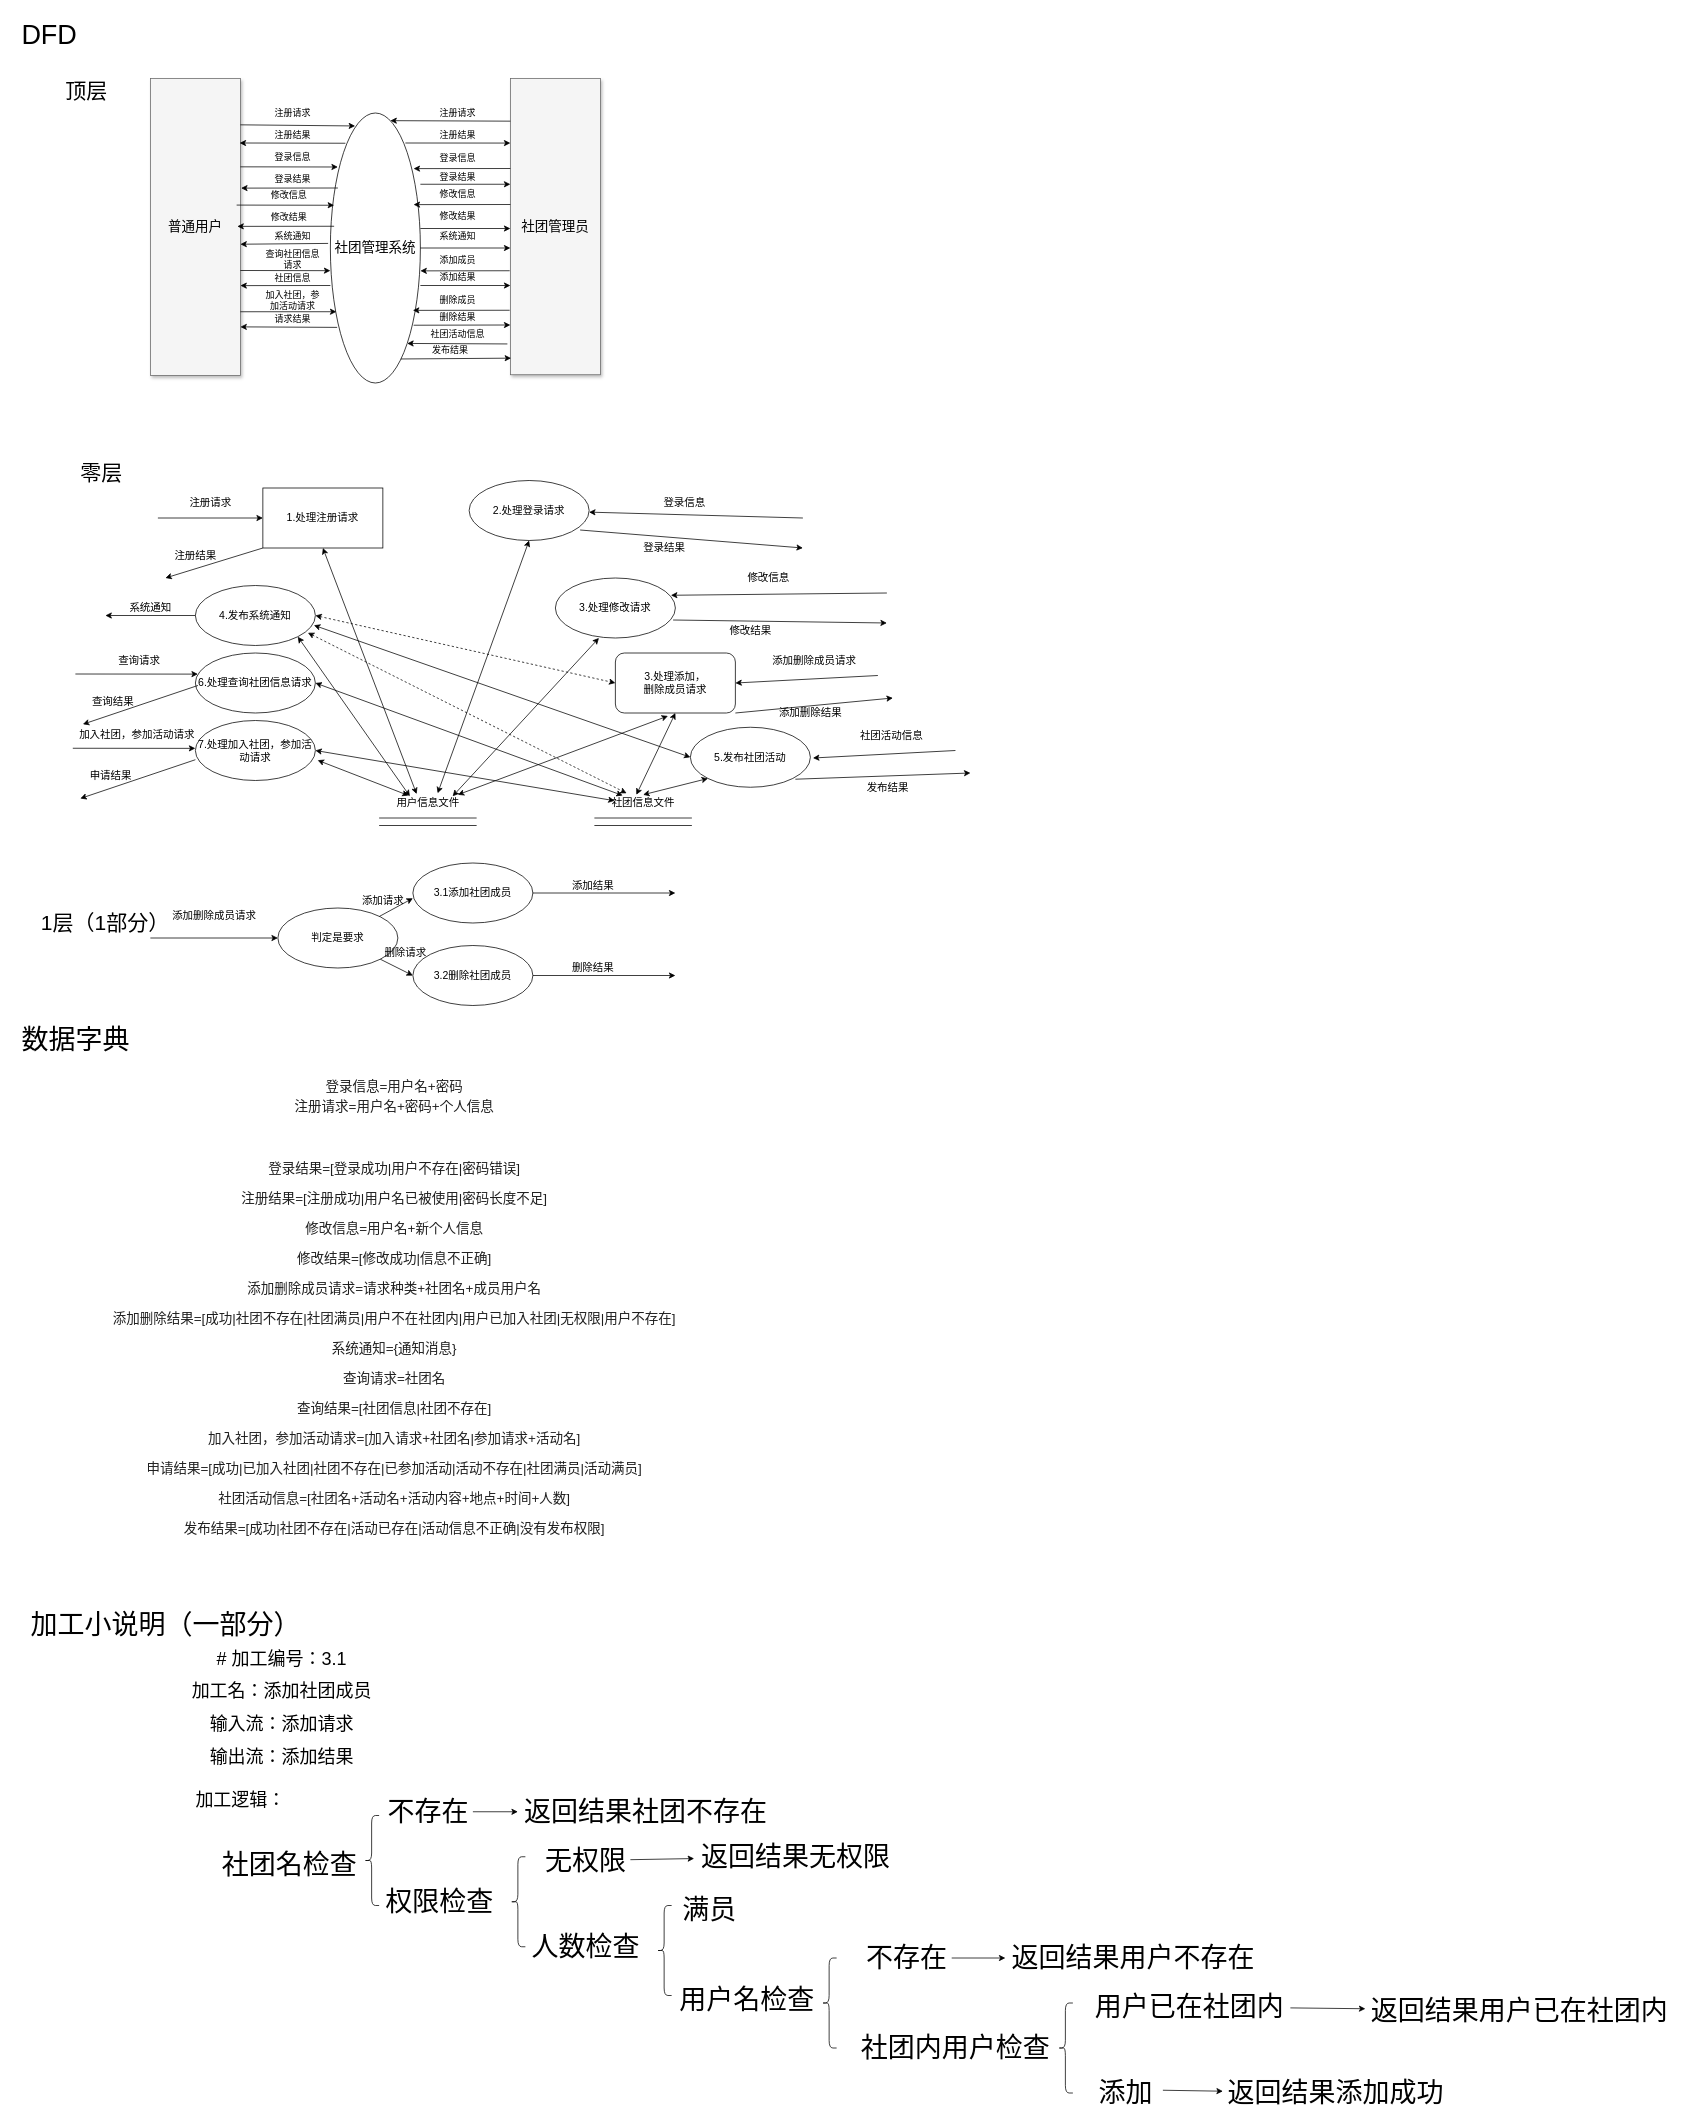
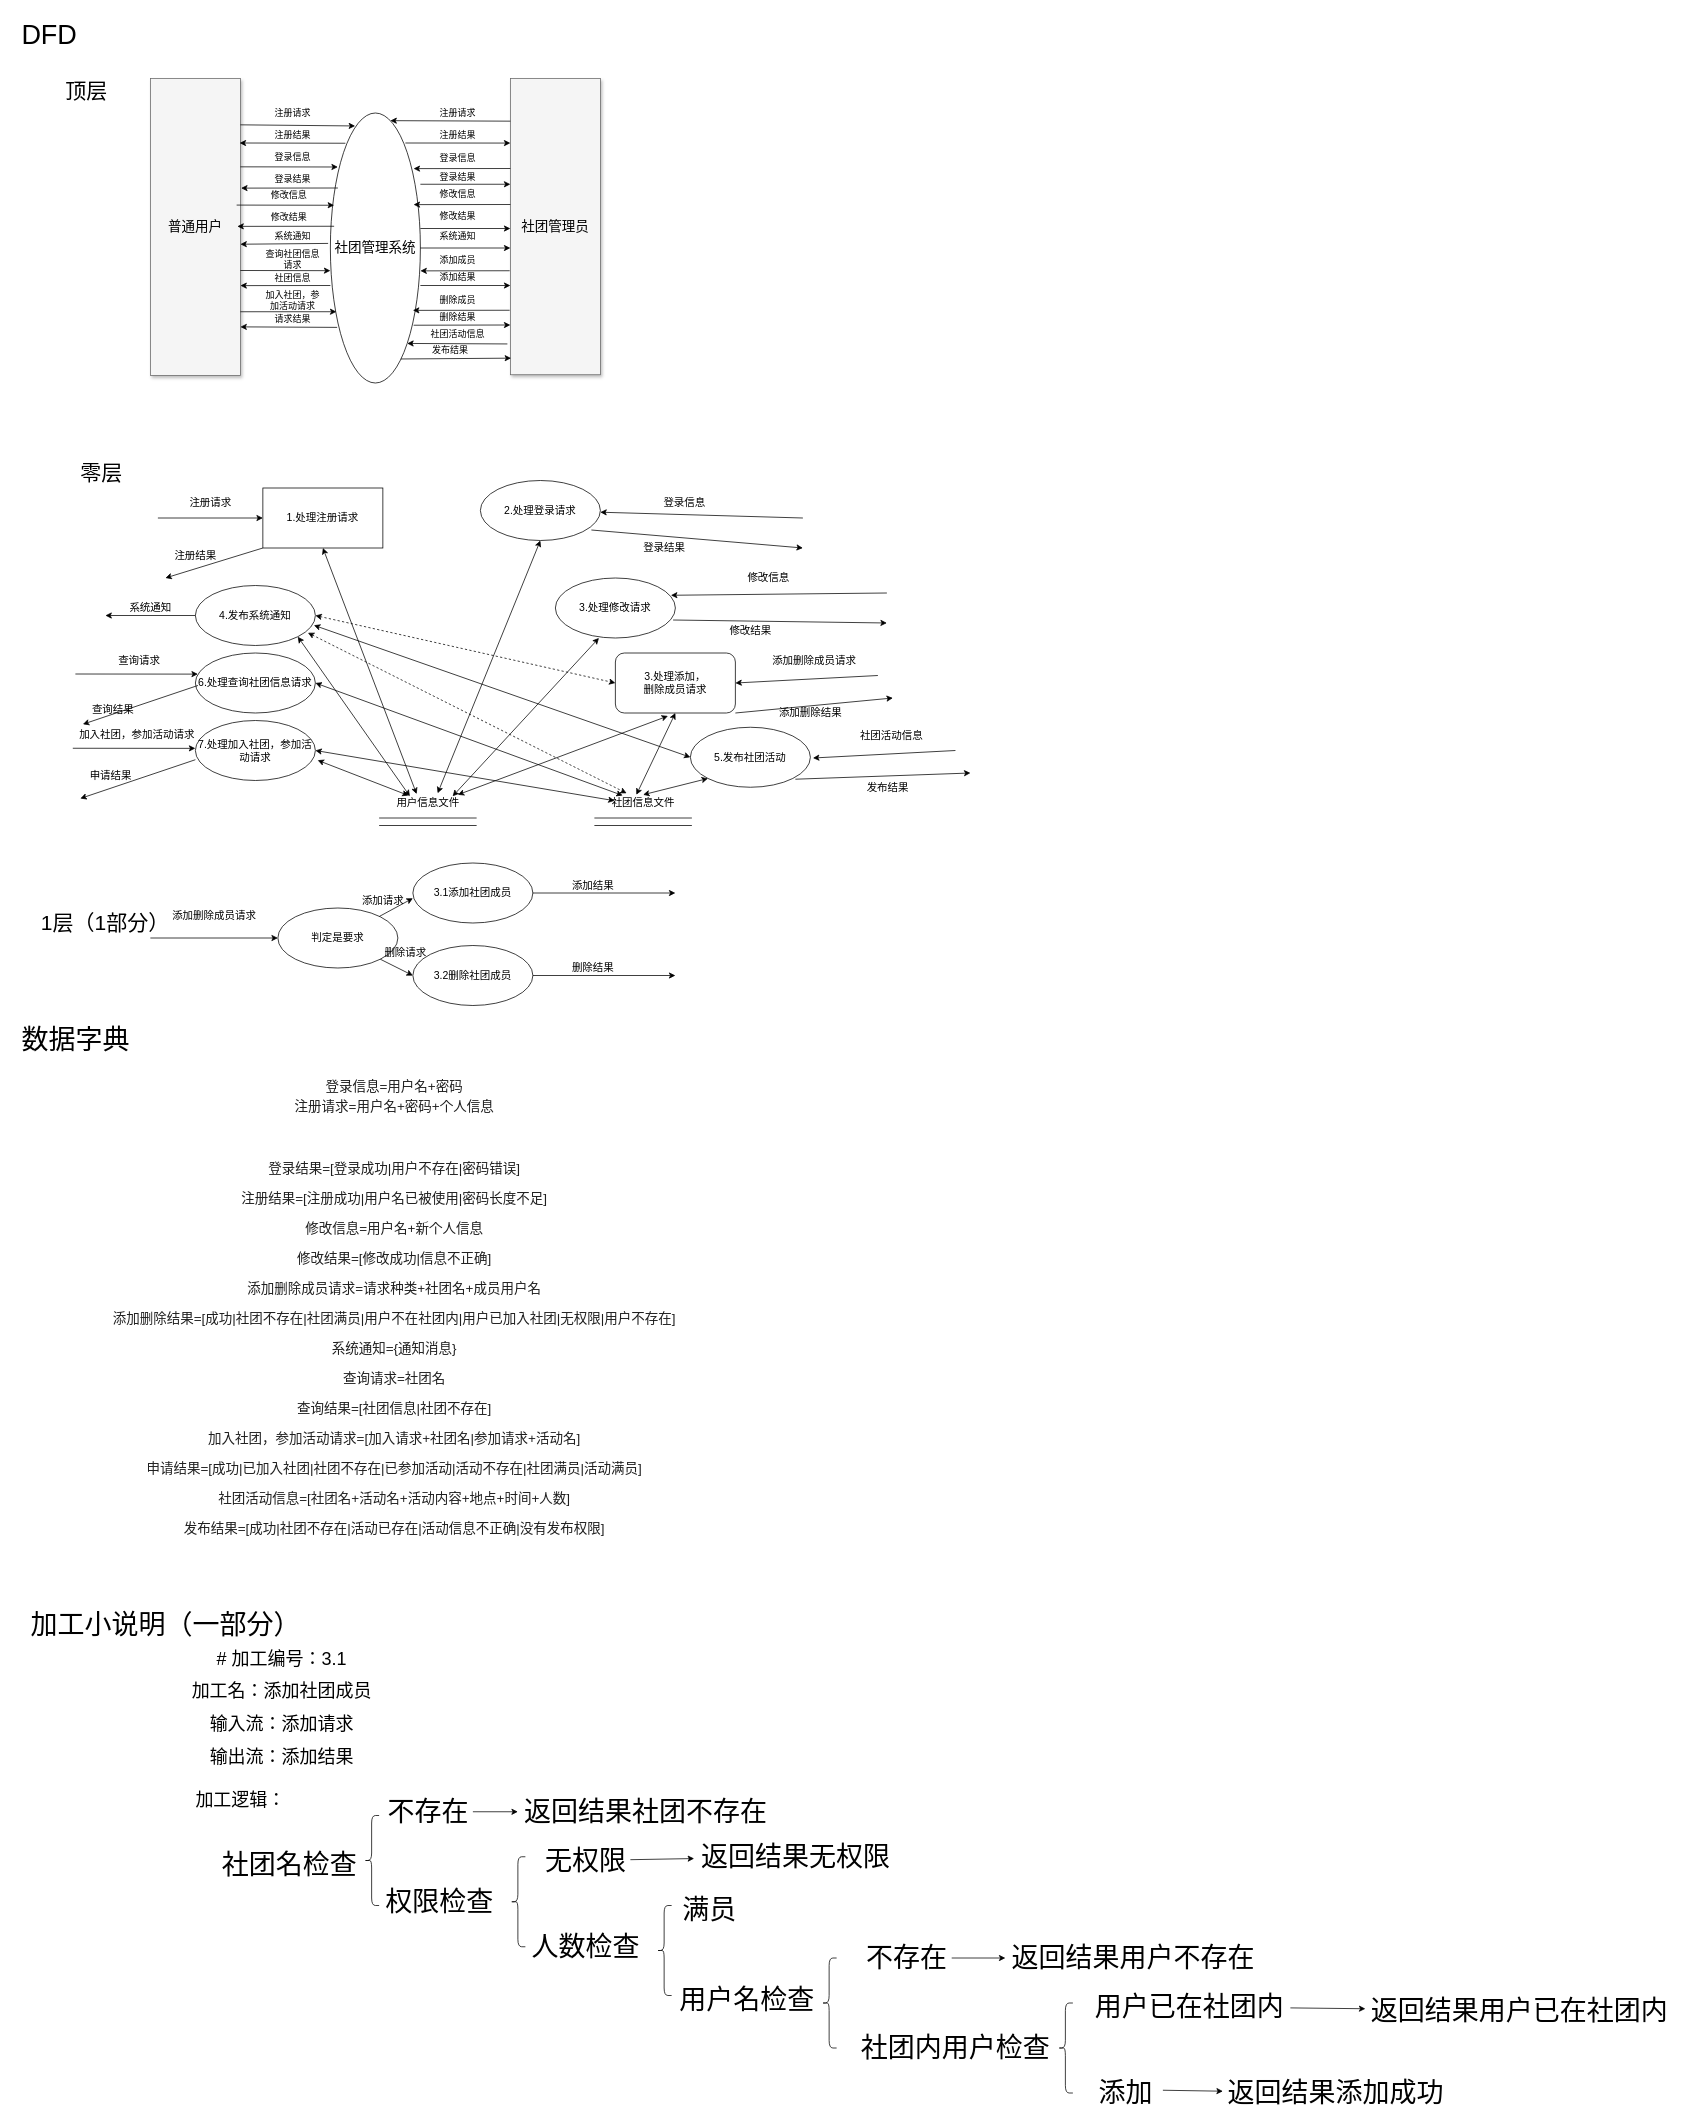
(529, 510) -> (540, 510)
(113, 702) -> (113, 709)
